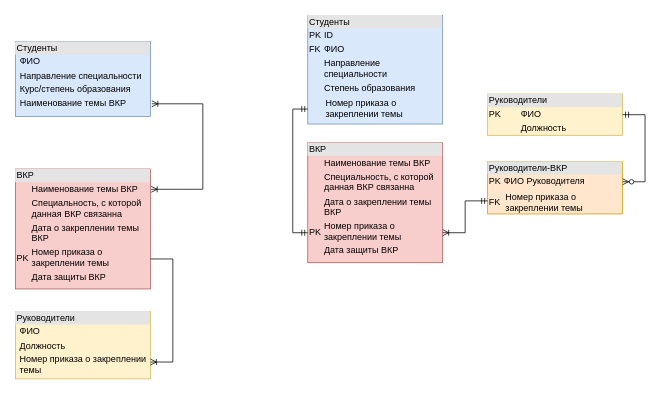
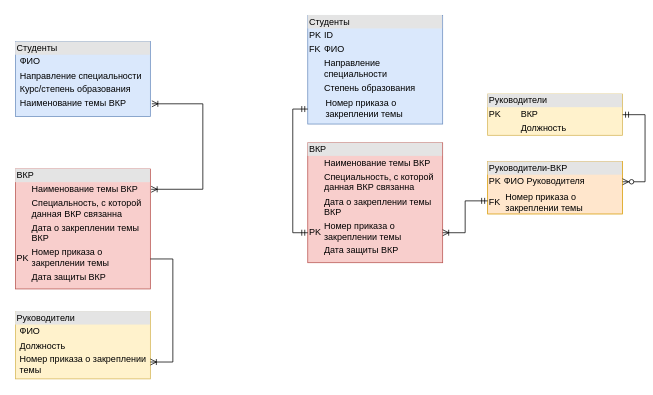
(518, 116) -> (518, 116)
